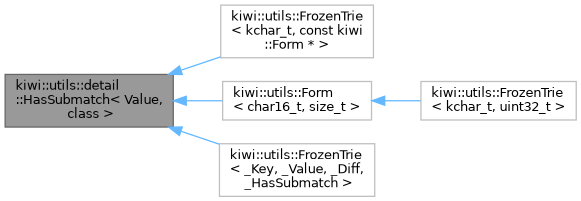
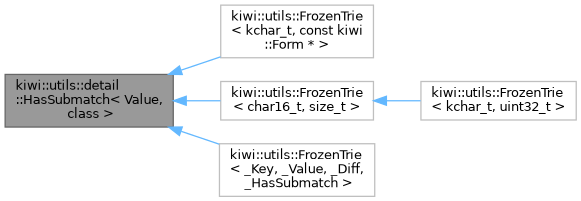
(297, 101) -> (297, 101)
